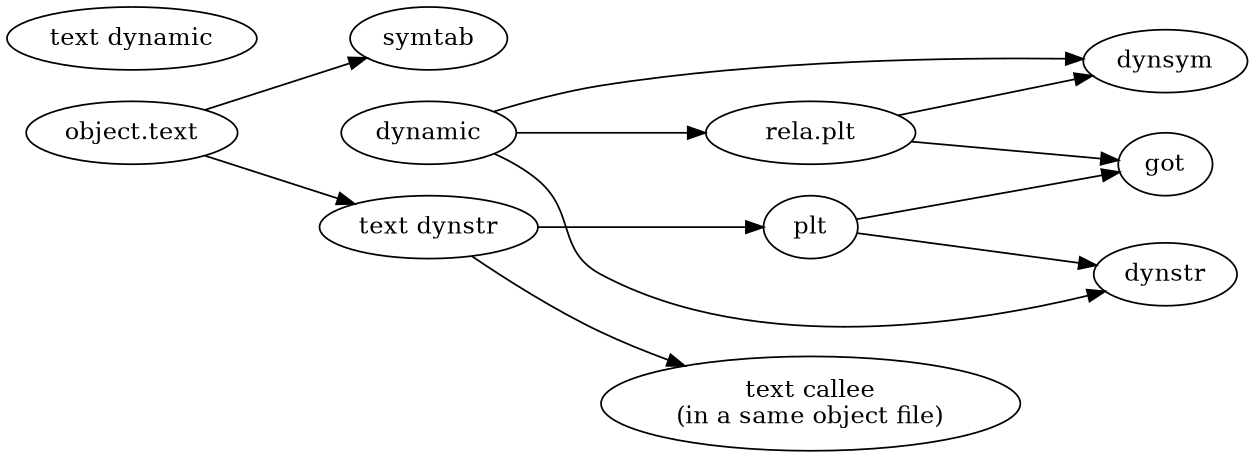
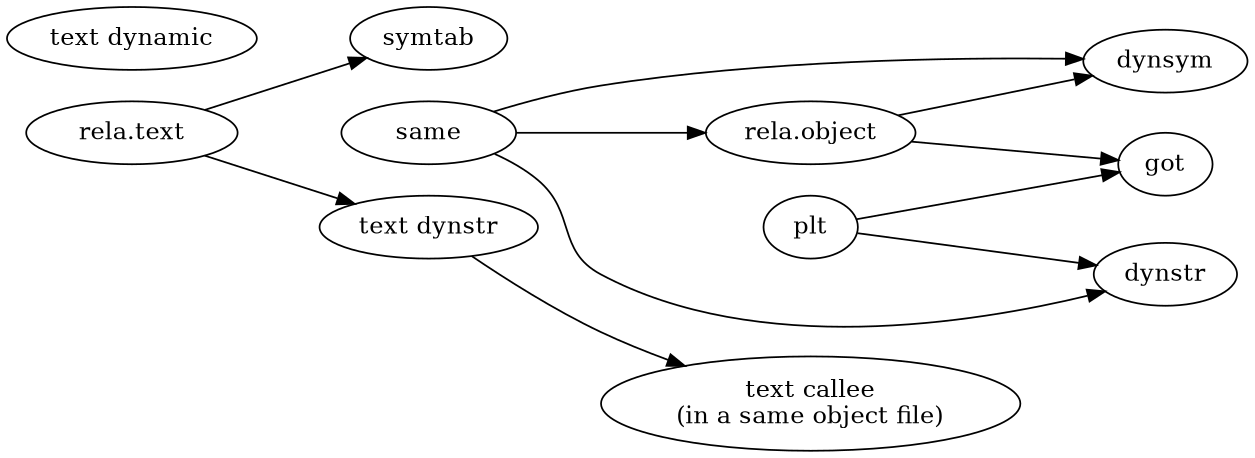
(132, 133) -> (132, 133)
(429, 133) -> (429, 133)
(811, 133) -> (811, 133)
(642, 227) -> none
